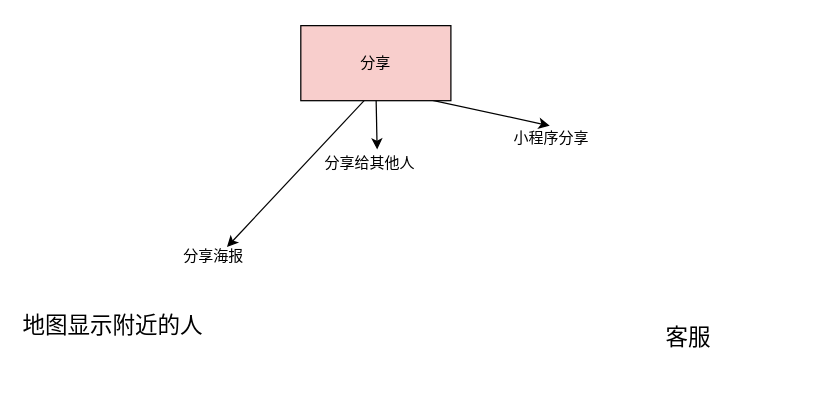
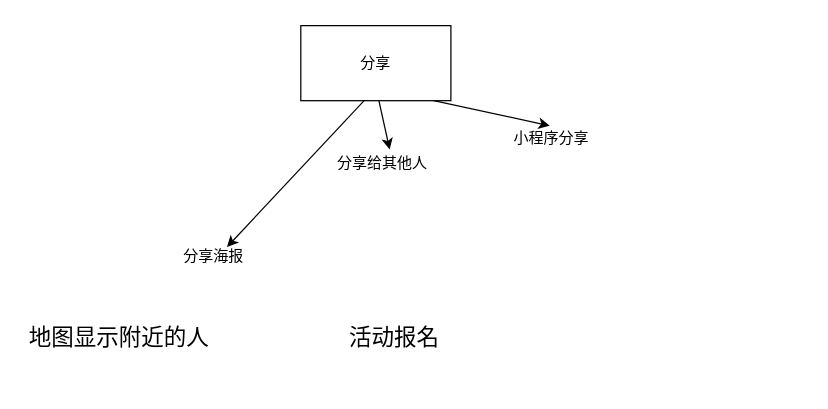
(376, 63) -> (376, 63)
(369, 163) -> (382, 163)
(113, 326) -> (119, 338)
none -> (394, 338)
(688, 338) -> none
